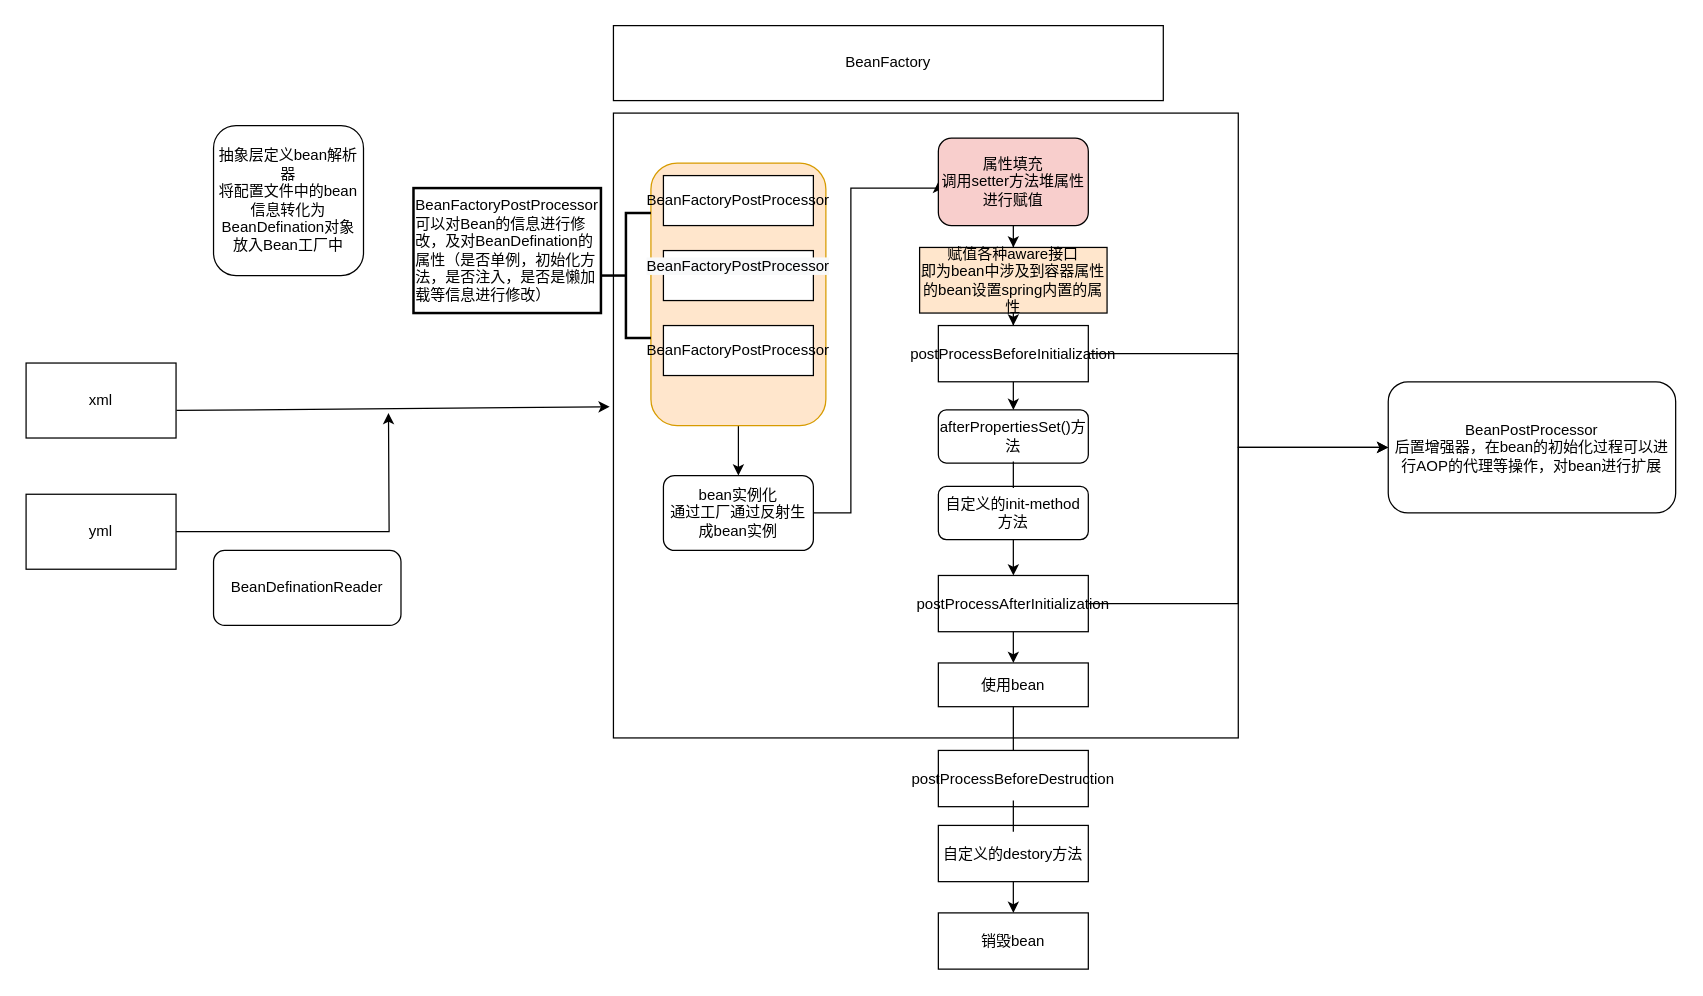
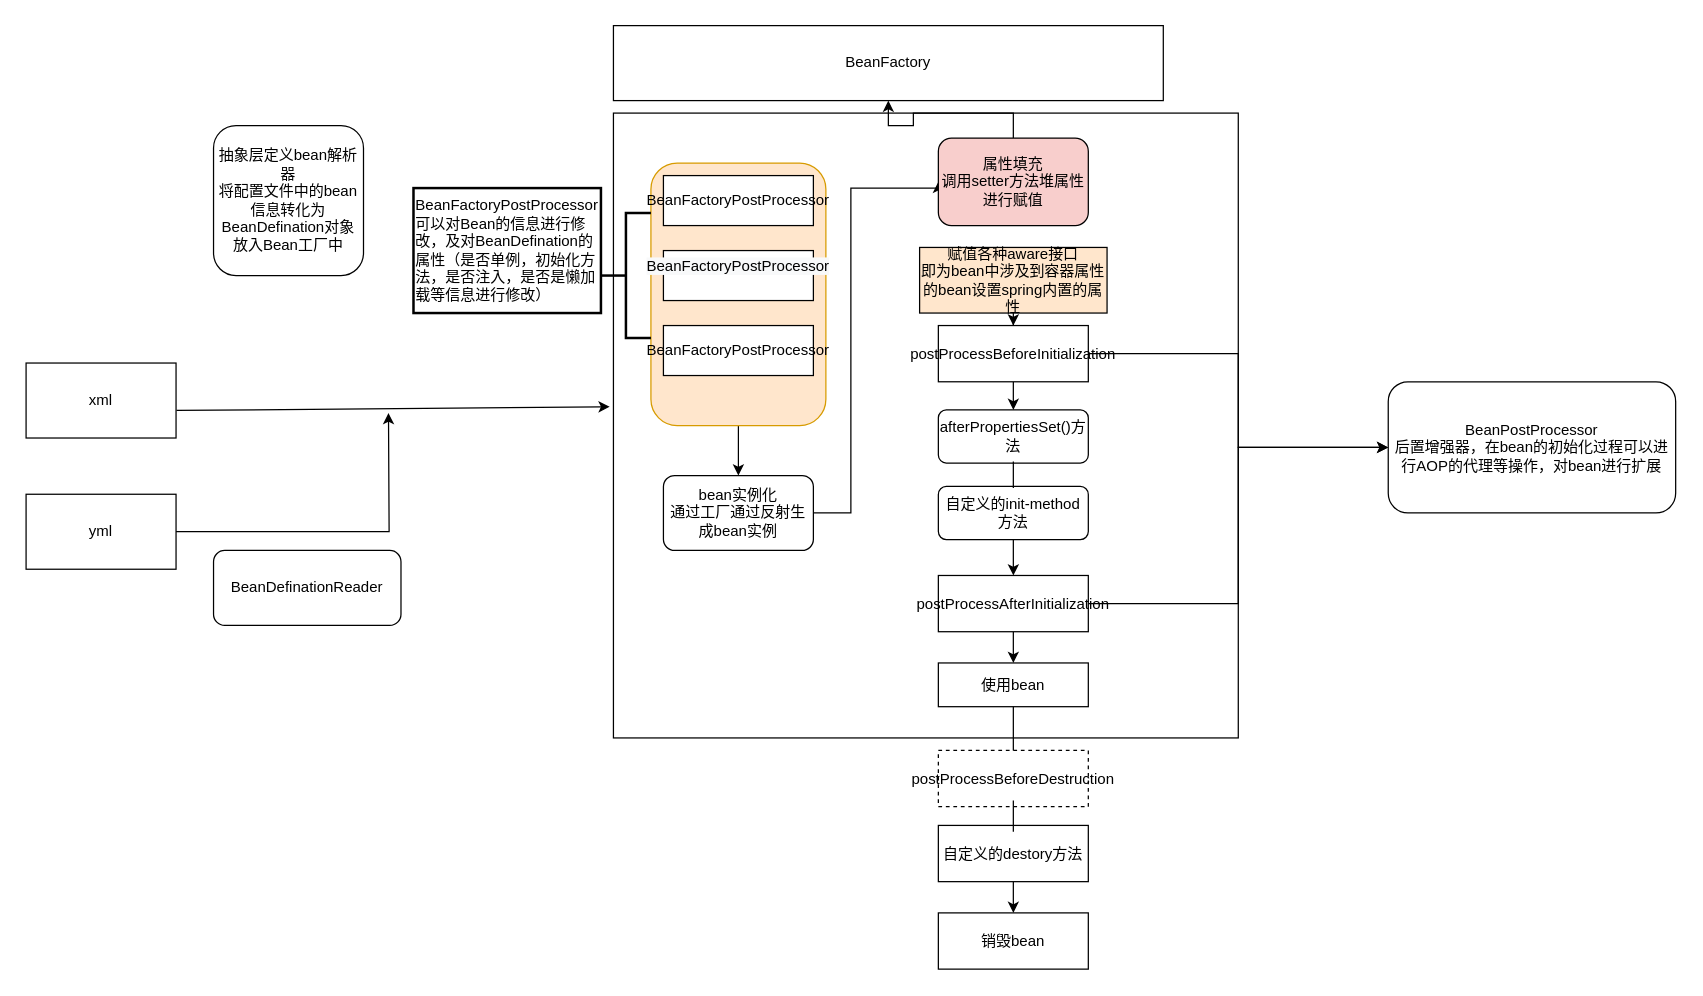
(1013, 241) -> (899, 126)
(1013, 779) -> (1013, 779)
